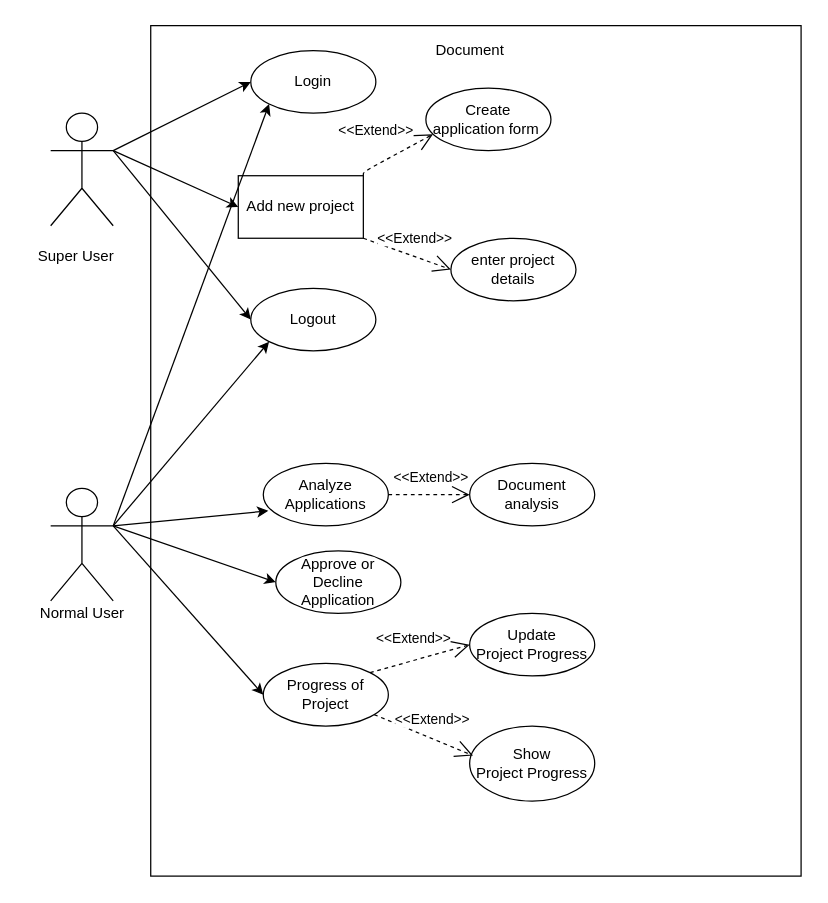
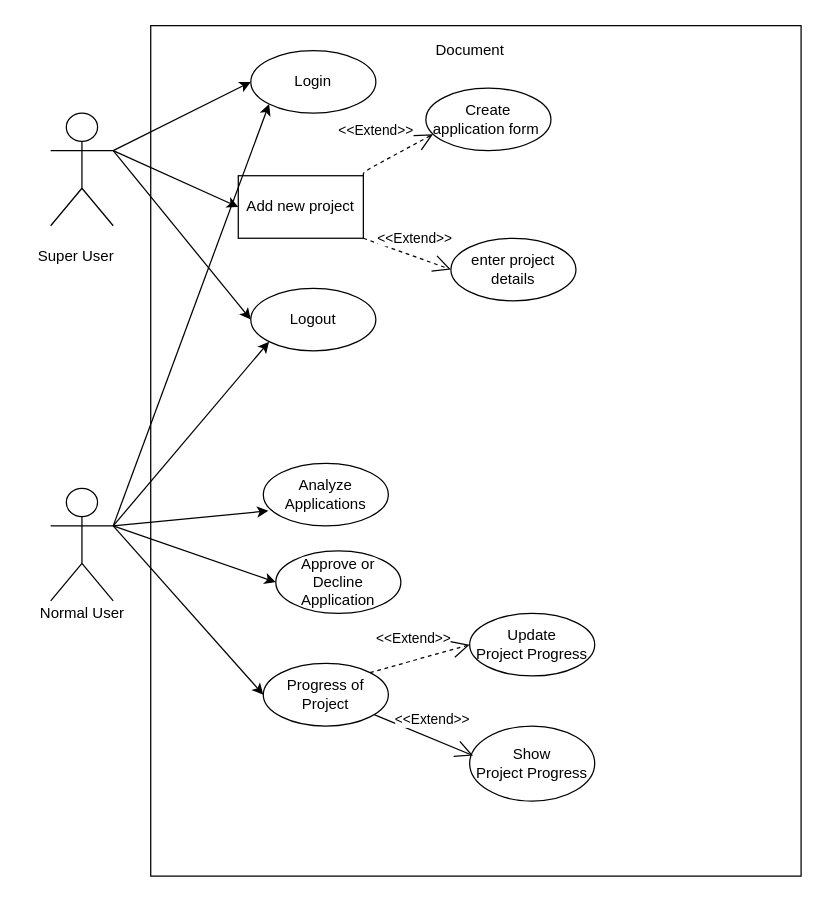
(427, 494) -> none
(532, 494) -> none
(437, 740) -> (437, 740)
